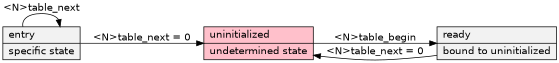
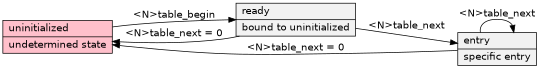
none -> (403, 35)
(41, 51) -> (497, 57)
